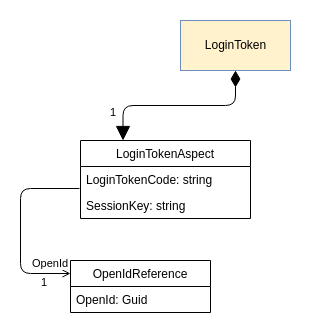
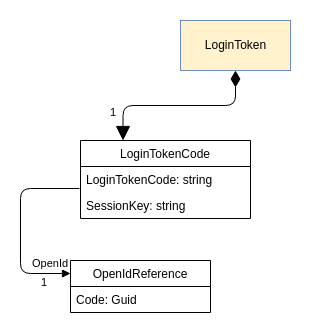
(165, 154) -> (165, 154)
(63, 274) -> (61, 274)
(112, 300) -> (105, 300)
